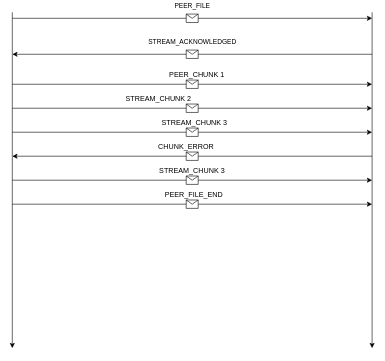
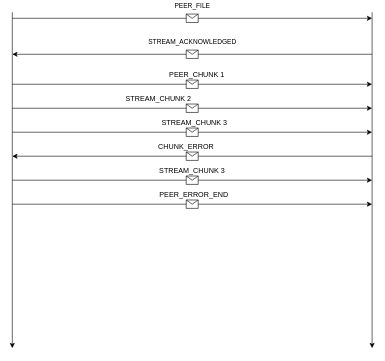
(194, 195) -> (194, 195)
